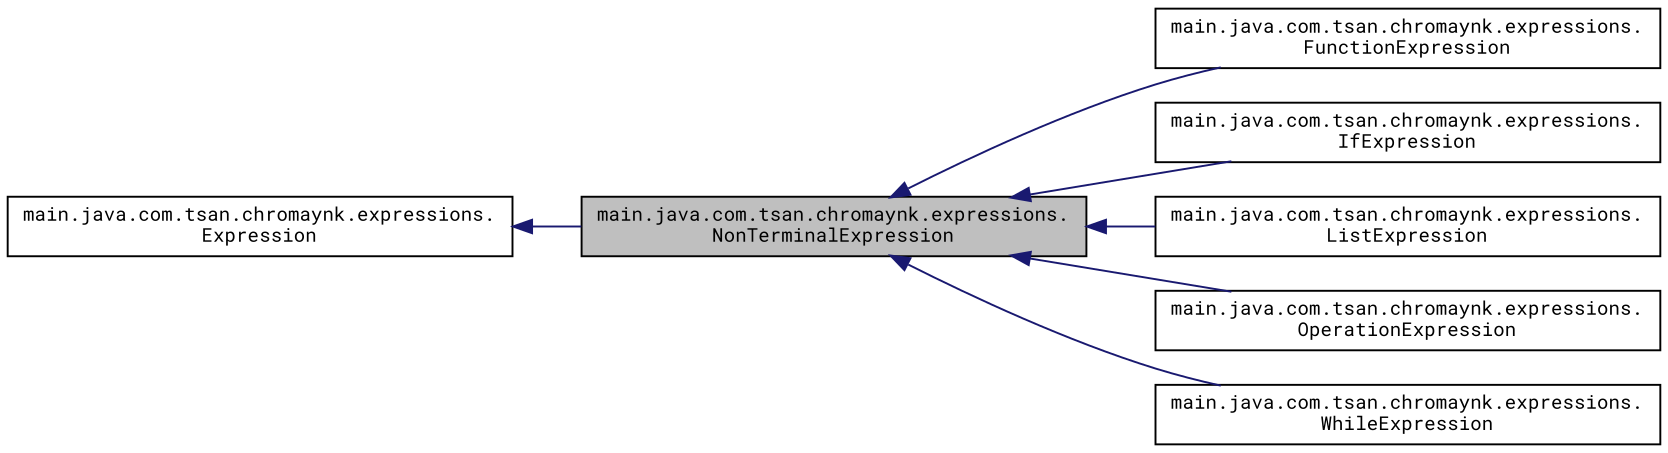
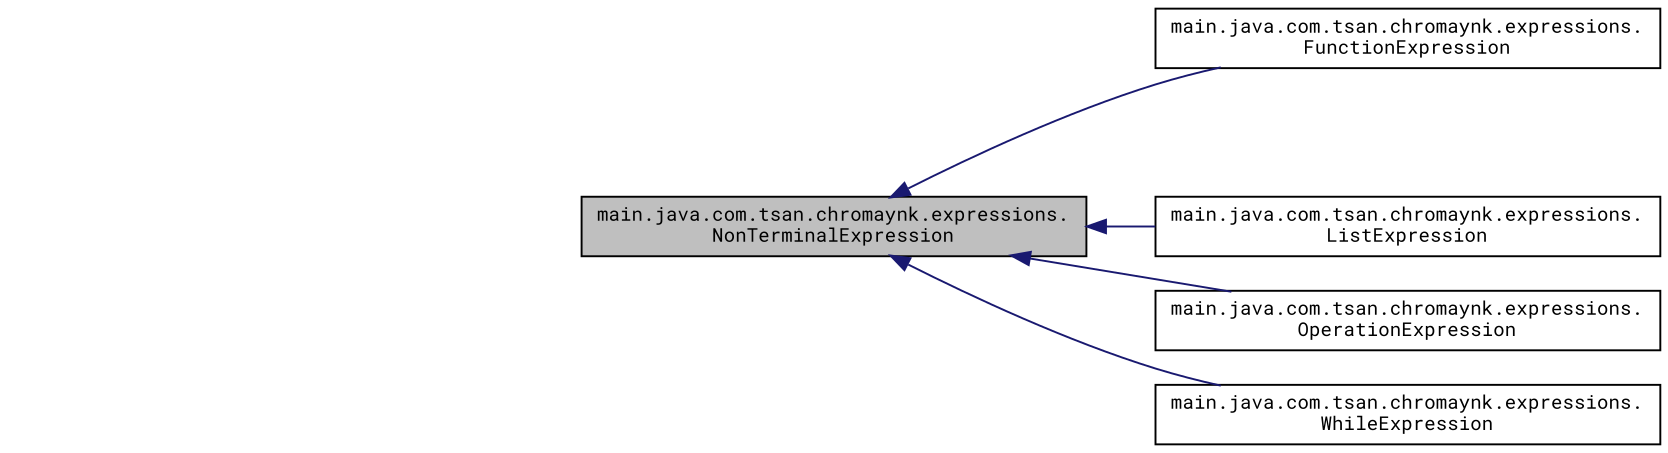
(1408, 132) -> none
(260, 226) -> none
